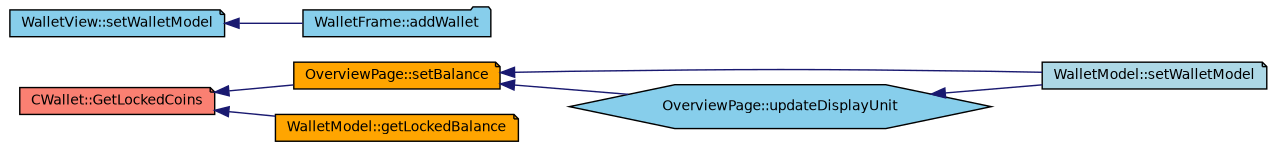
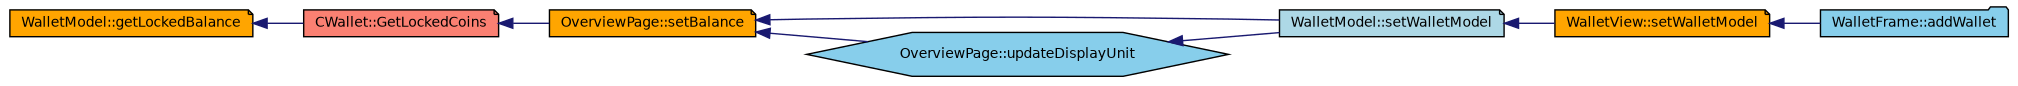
(117, 23) -> (1662, 23)
none -> (1537, 23)
(252, 114) -> (285, 23)
